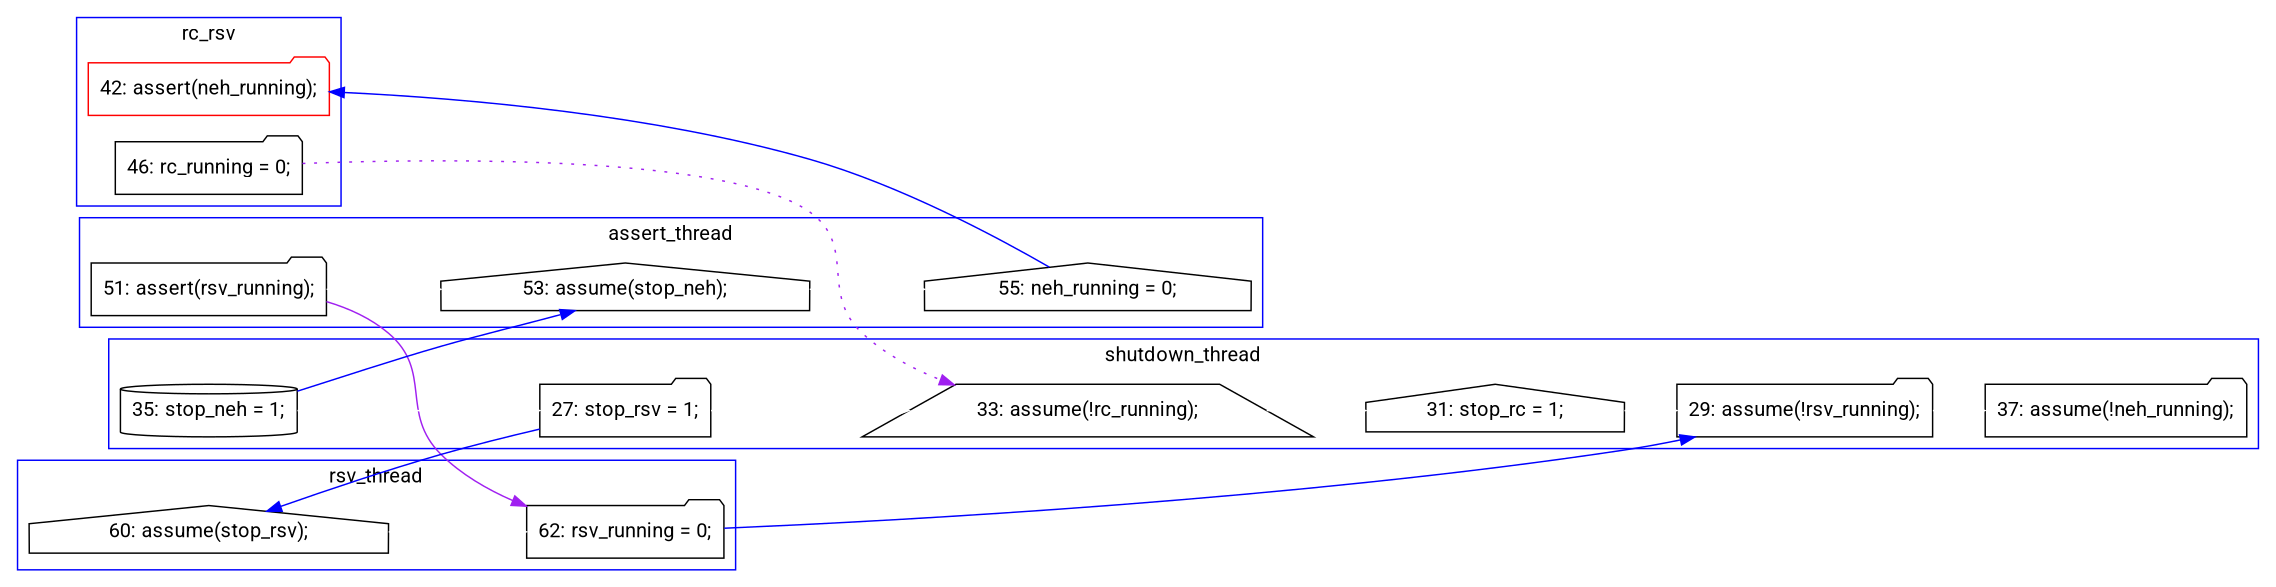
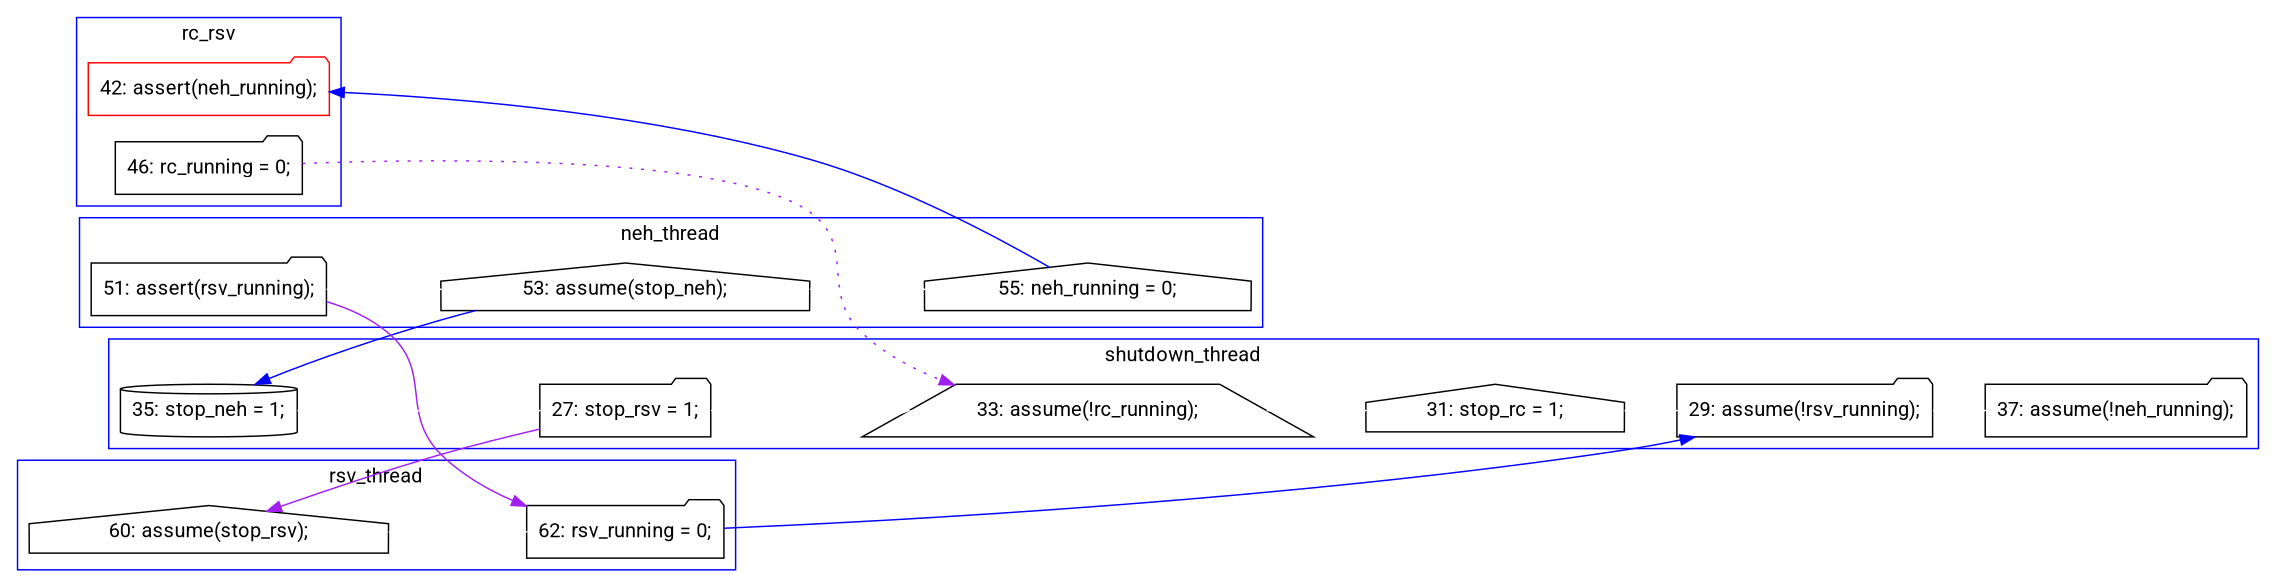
(671, 235) -> (671, 235)
(428, 350) -> (351, 348)
(390, 470) -> (390, 470)
